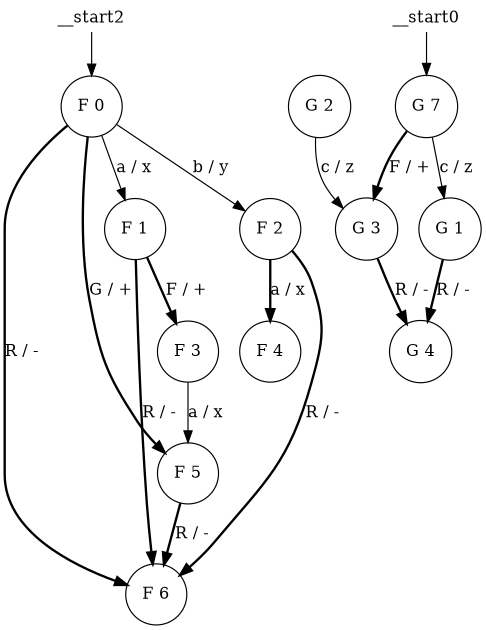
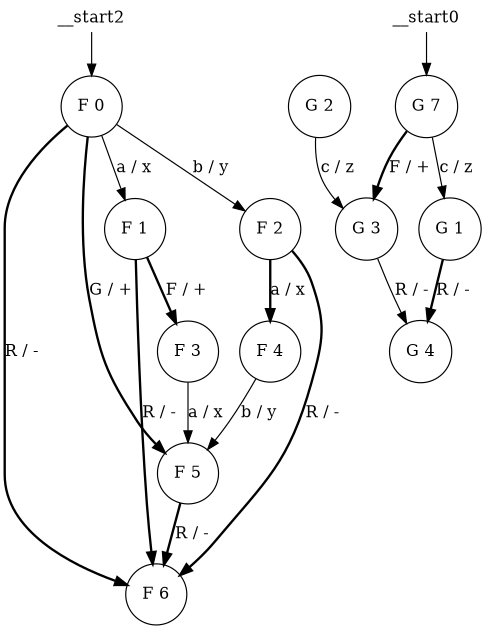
(389, 286) -> (389, 286)
none -> (237, 410)
